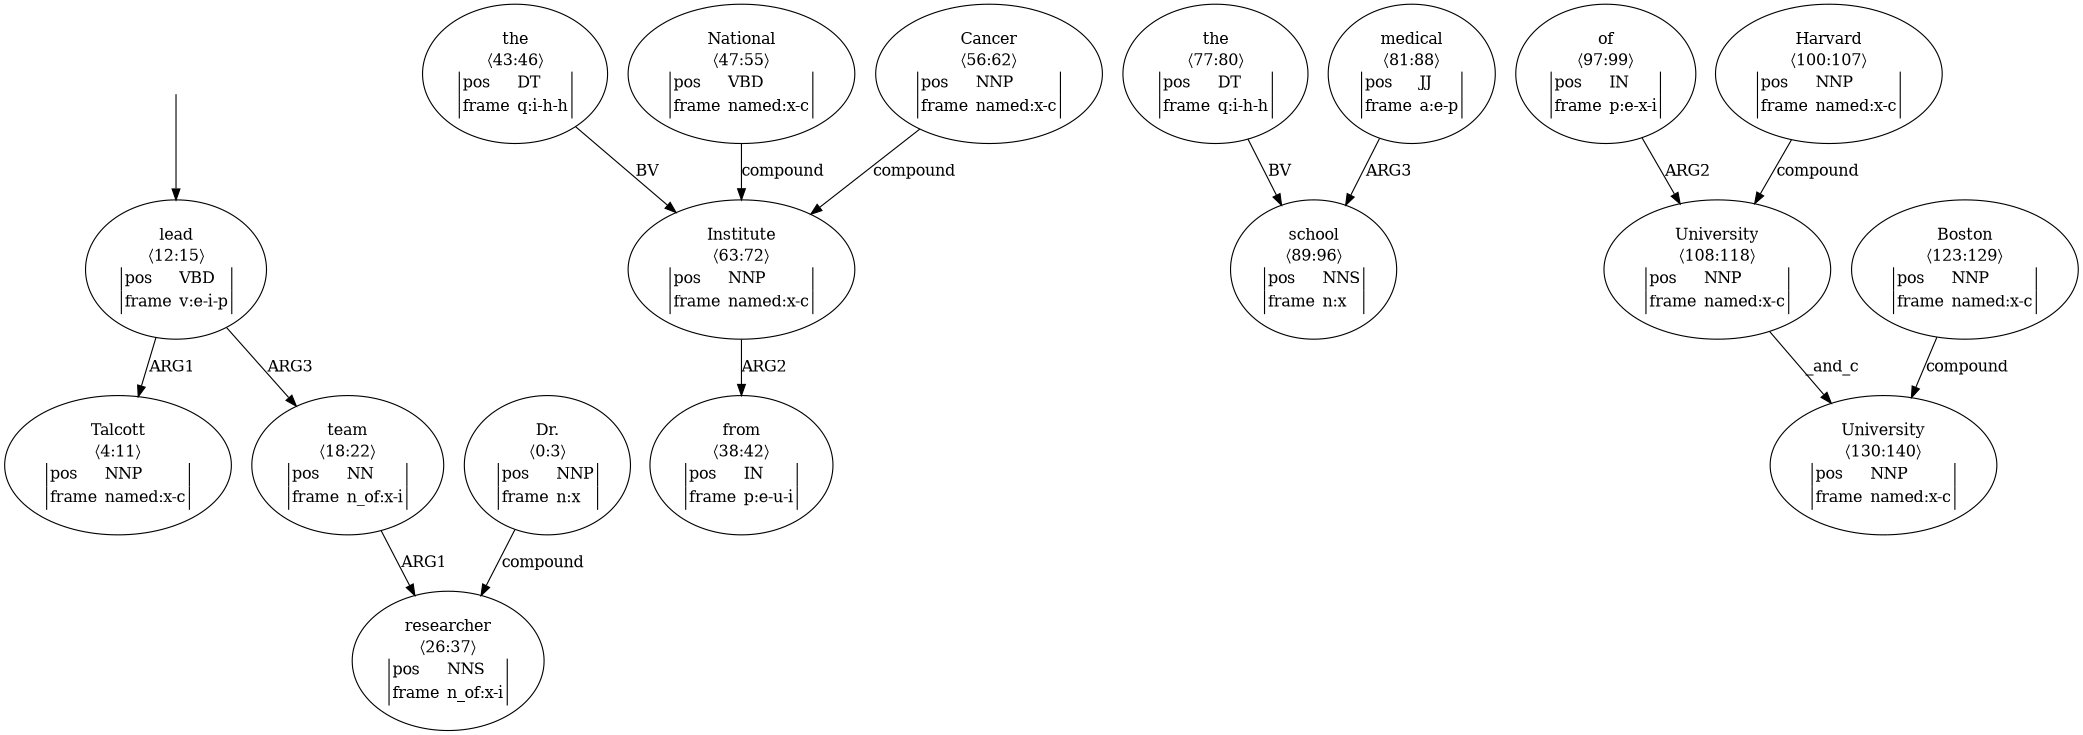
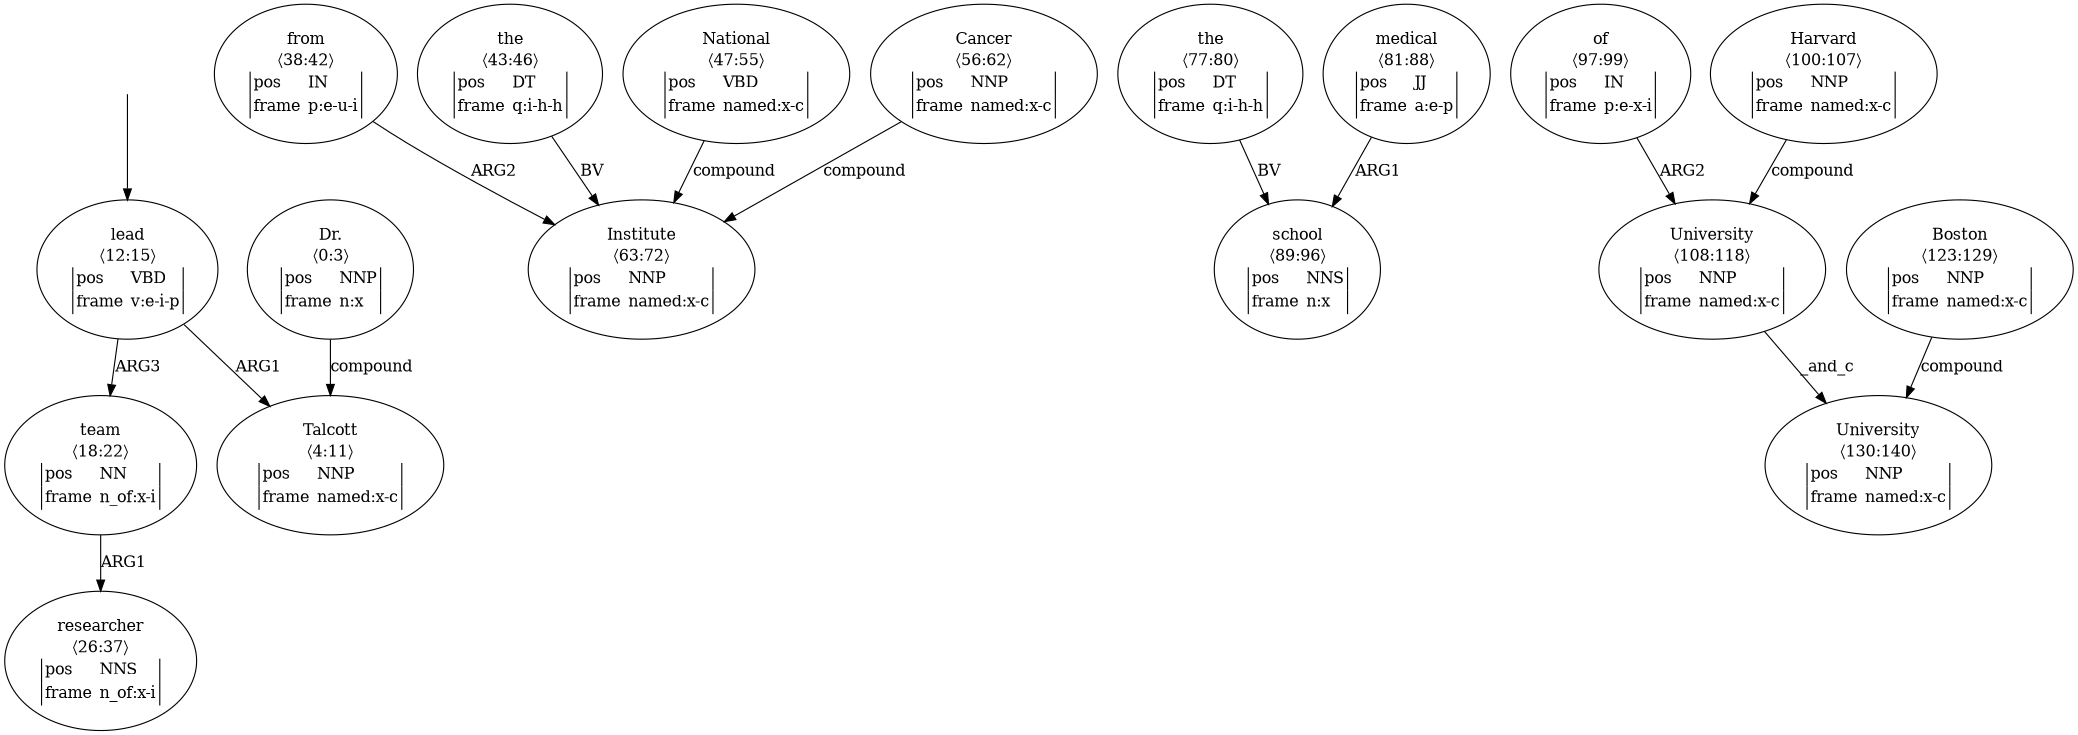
(1389, 172) -> (1378, 172)
(741, 362) -> (458, 172)
(501, 558) -> (330, 362)
